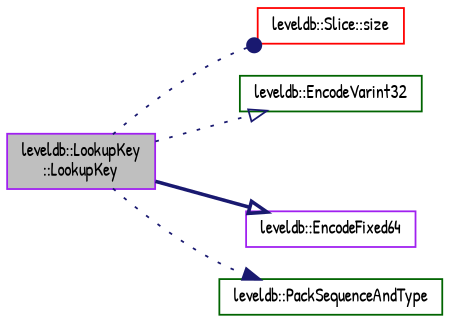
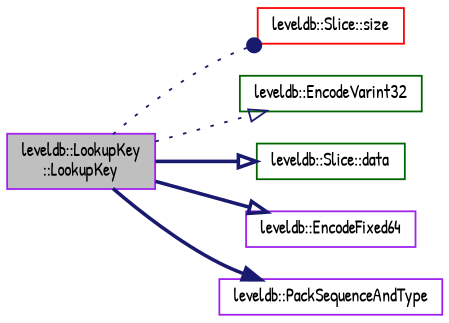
none -> (331, 161)
(175, 236) -> (175, 236)
(331, 297) -> (331, 297)
